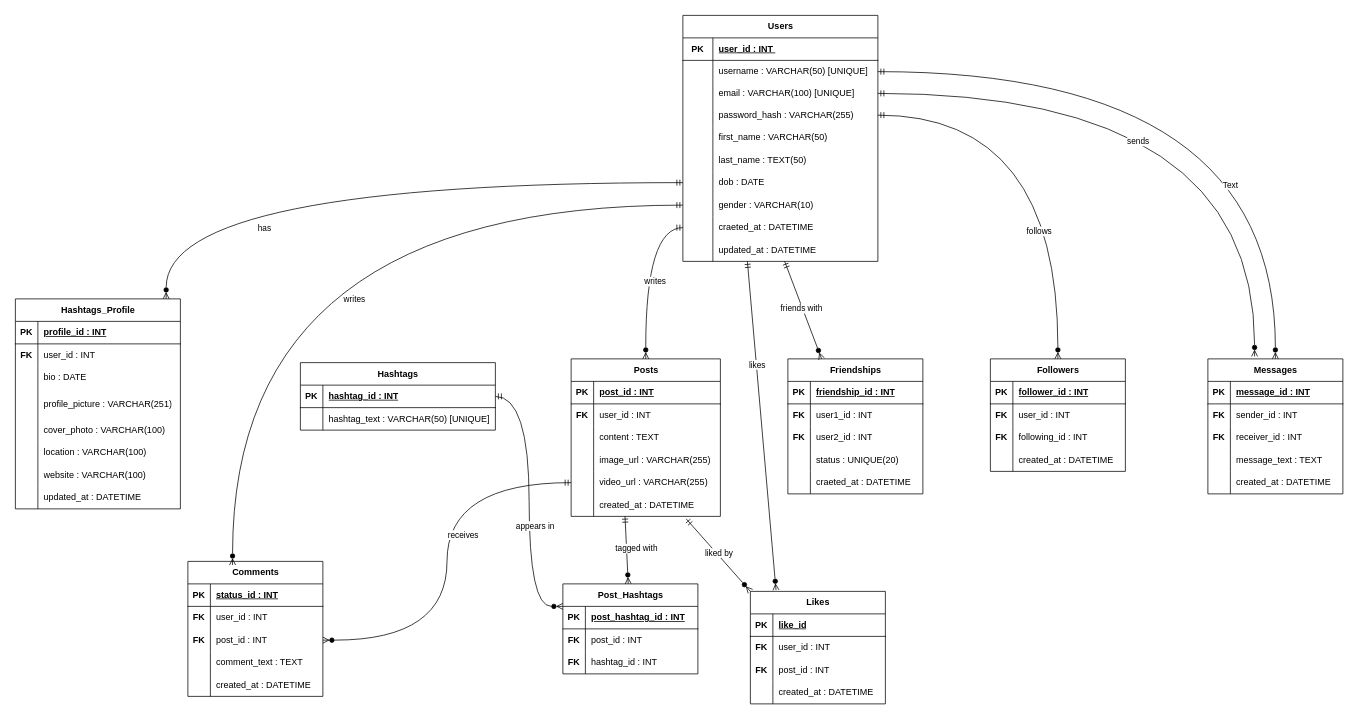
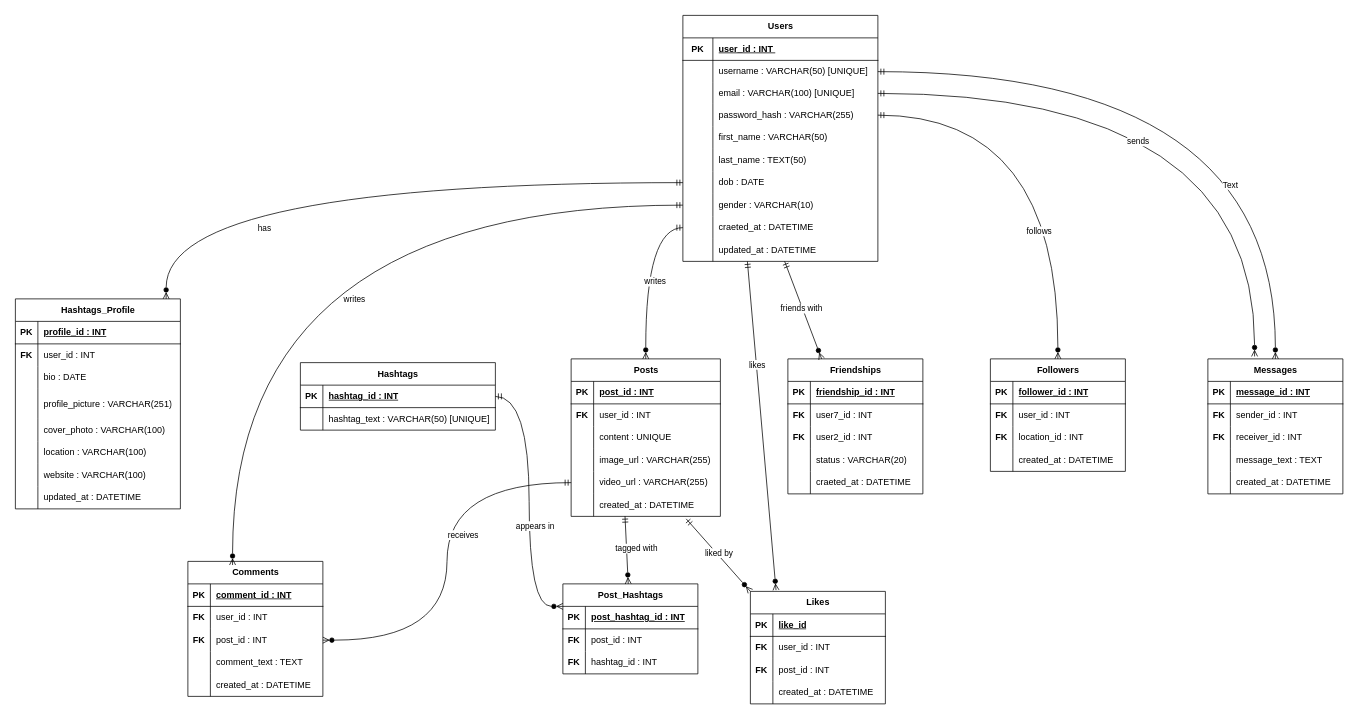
(847, 415) -> (847, 415)
(631, 438) -> (636, 438)
(1056, 438) -> (1055, 438)
(861, 460) -> (863, 460)
(249, 595) -> (252, 595)
